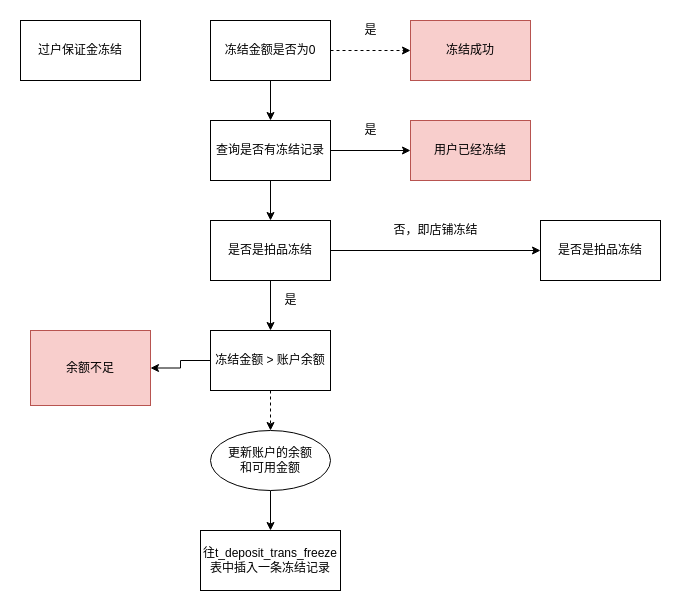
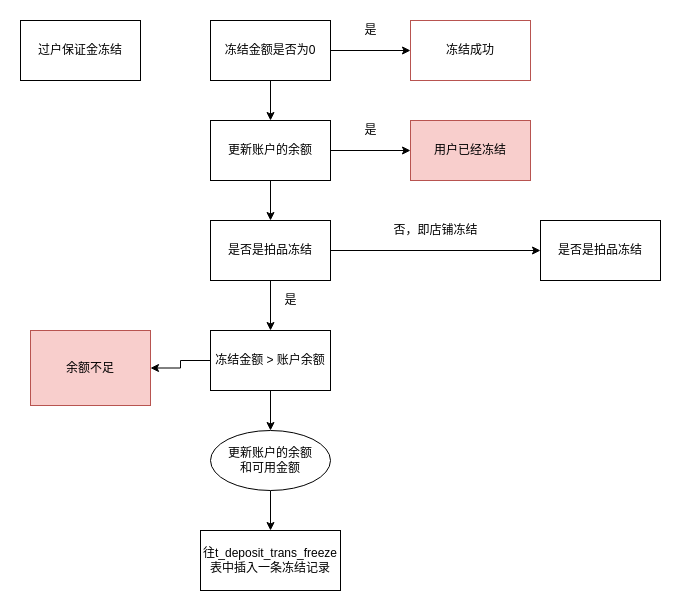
(368, 51) -> (368, 51)
(471, 51) -> (471, 51)
(271, 151) -> (271, 151)
(271, 407) -> (271, 407)
